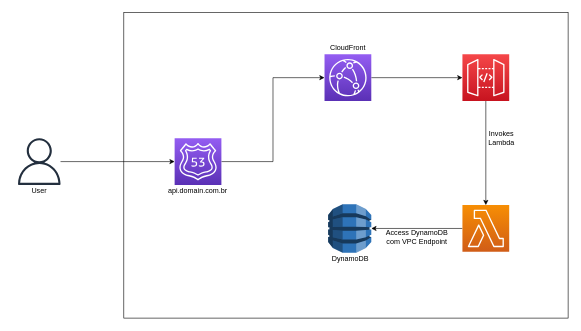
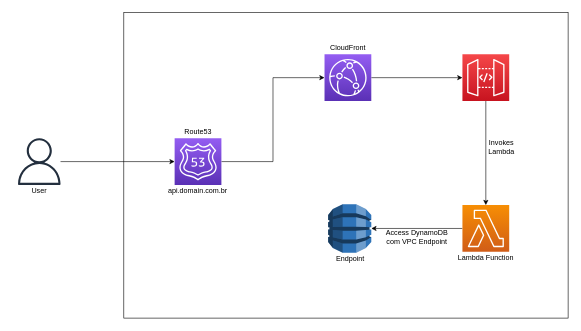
none -> (198, 132)
(502, 138) -> (502, 147)
none -> (486, 258)
(351, 260) -> (351, 260)
